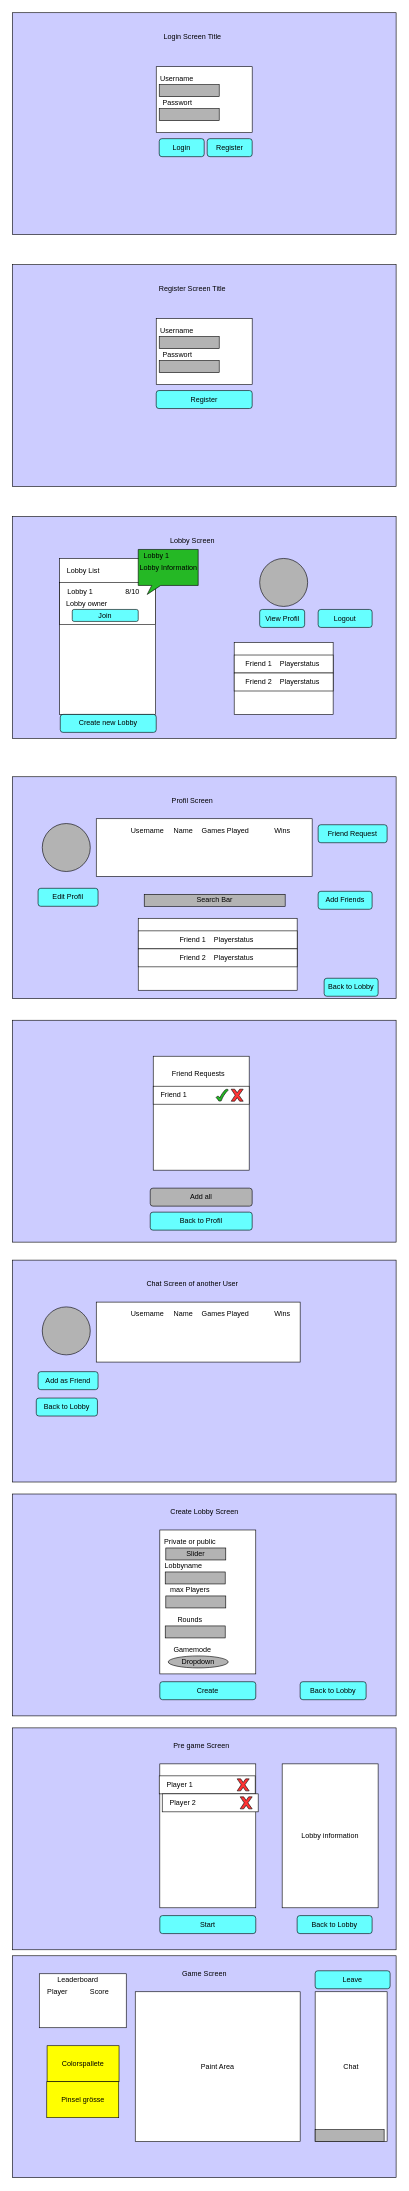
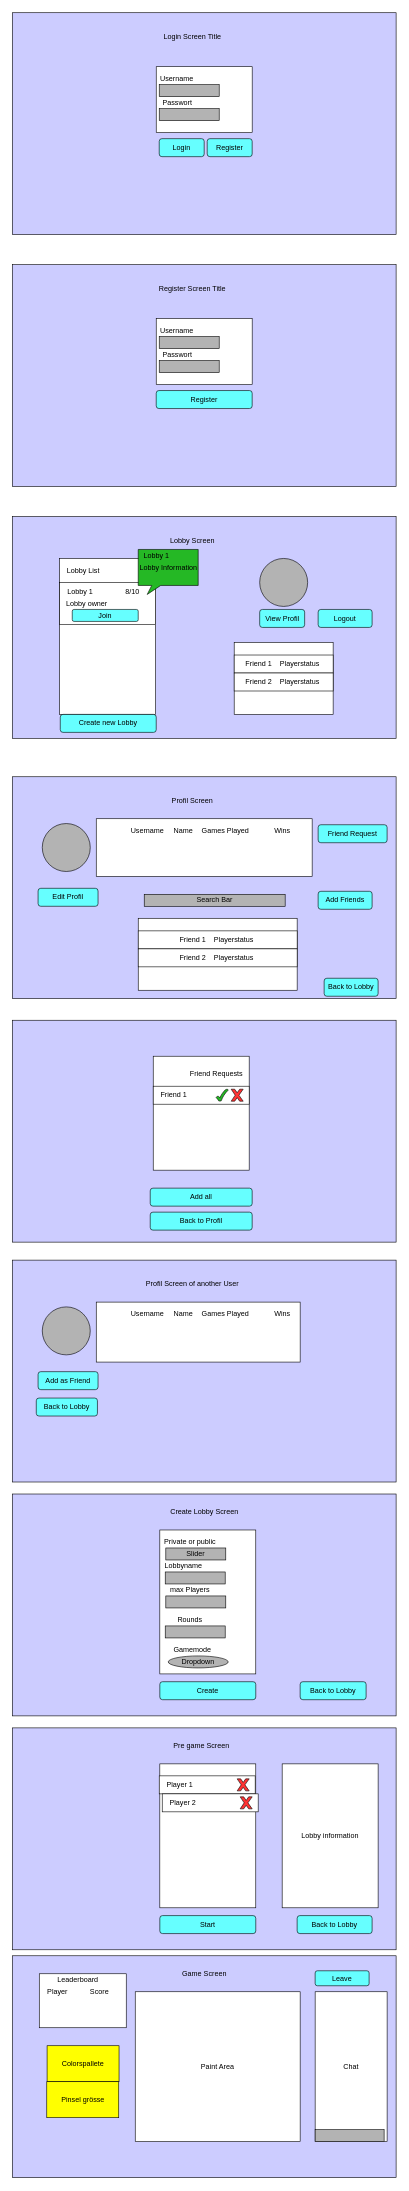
(198, 1074) -> (216, 1074)
(201, 1197) -> (201, 1197)
(193, 1284) -> (193, 1284)
(353, 1980) -> (342, 1979)
